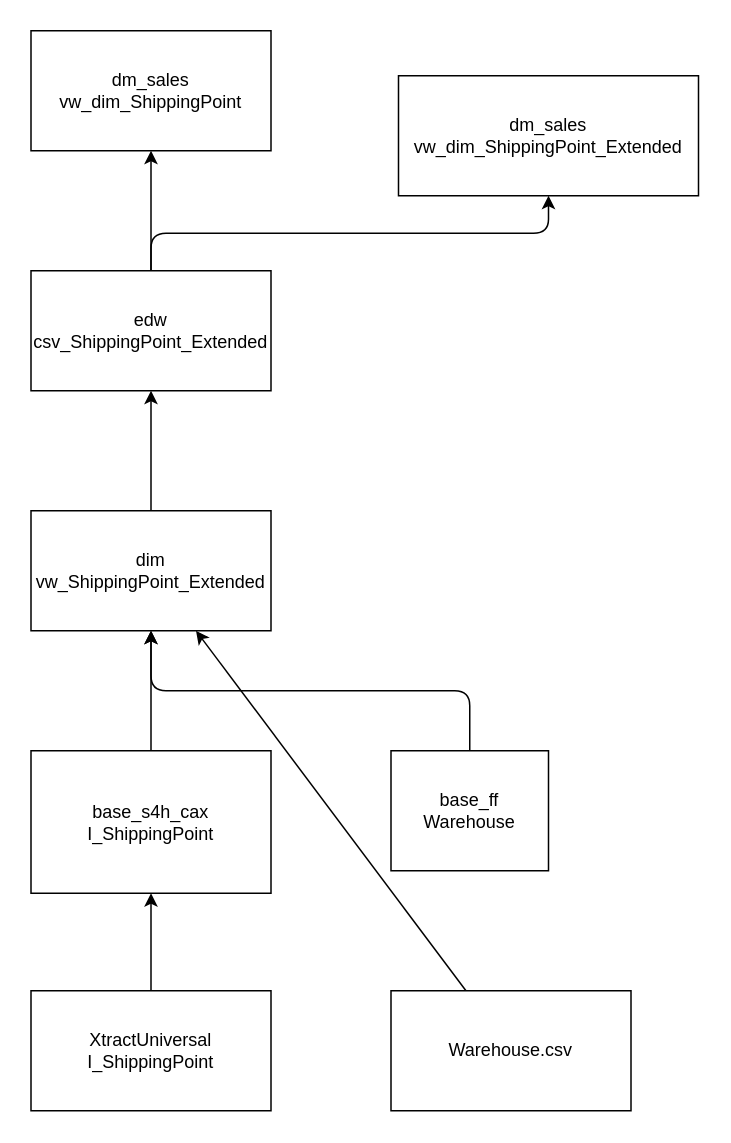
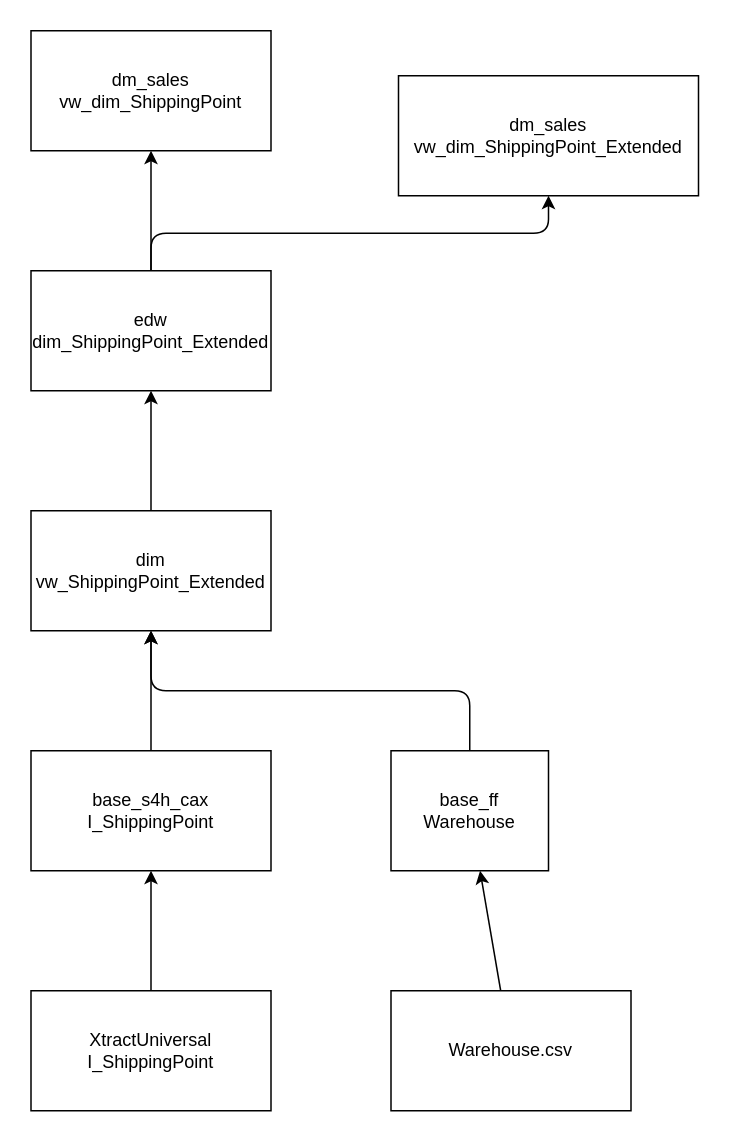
(151, 331) -> (151, 331)
(334, 815) -> (491, 935)
(151, 822) -> (151, 811)
